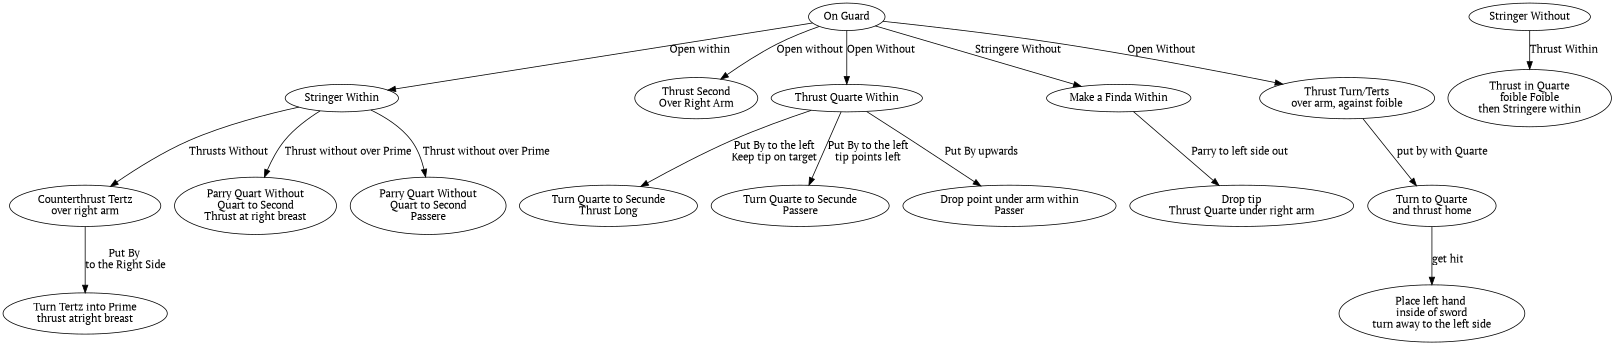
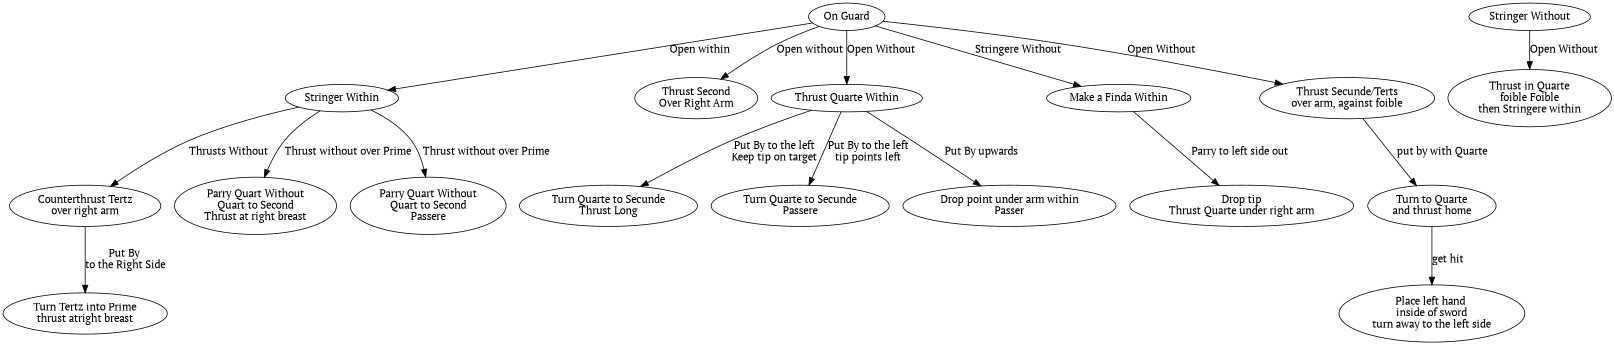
(1564, 50) -> (1564, 50)
(1347, 98) -> (1347, 98)
